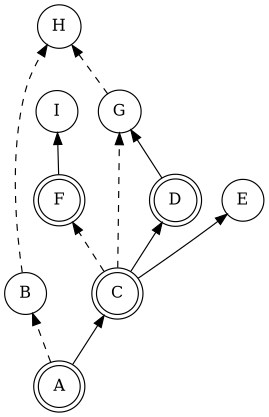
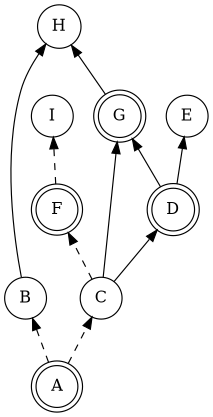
(93, 74) -> (92, 75)
(120, 111) -> (120, 116)
(58, 160) -> (55, 166)
(16, 162) -> (11, 163)
(119, 206) -> (110, 215)
(178, 250) -> (180, 166)
(117, 294) -> (101, 298)
(85, 345) -> (77, 345)
